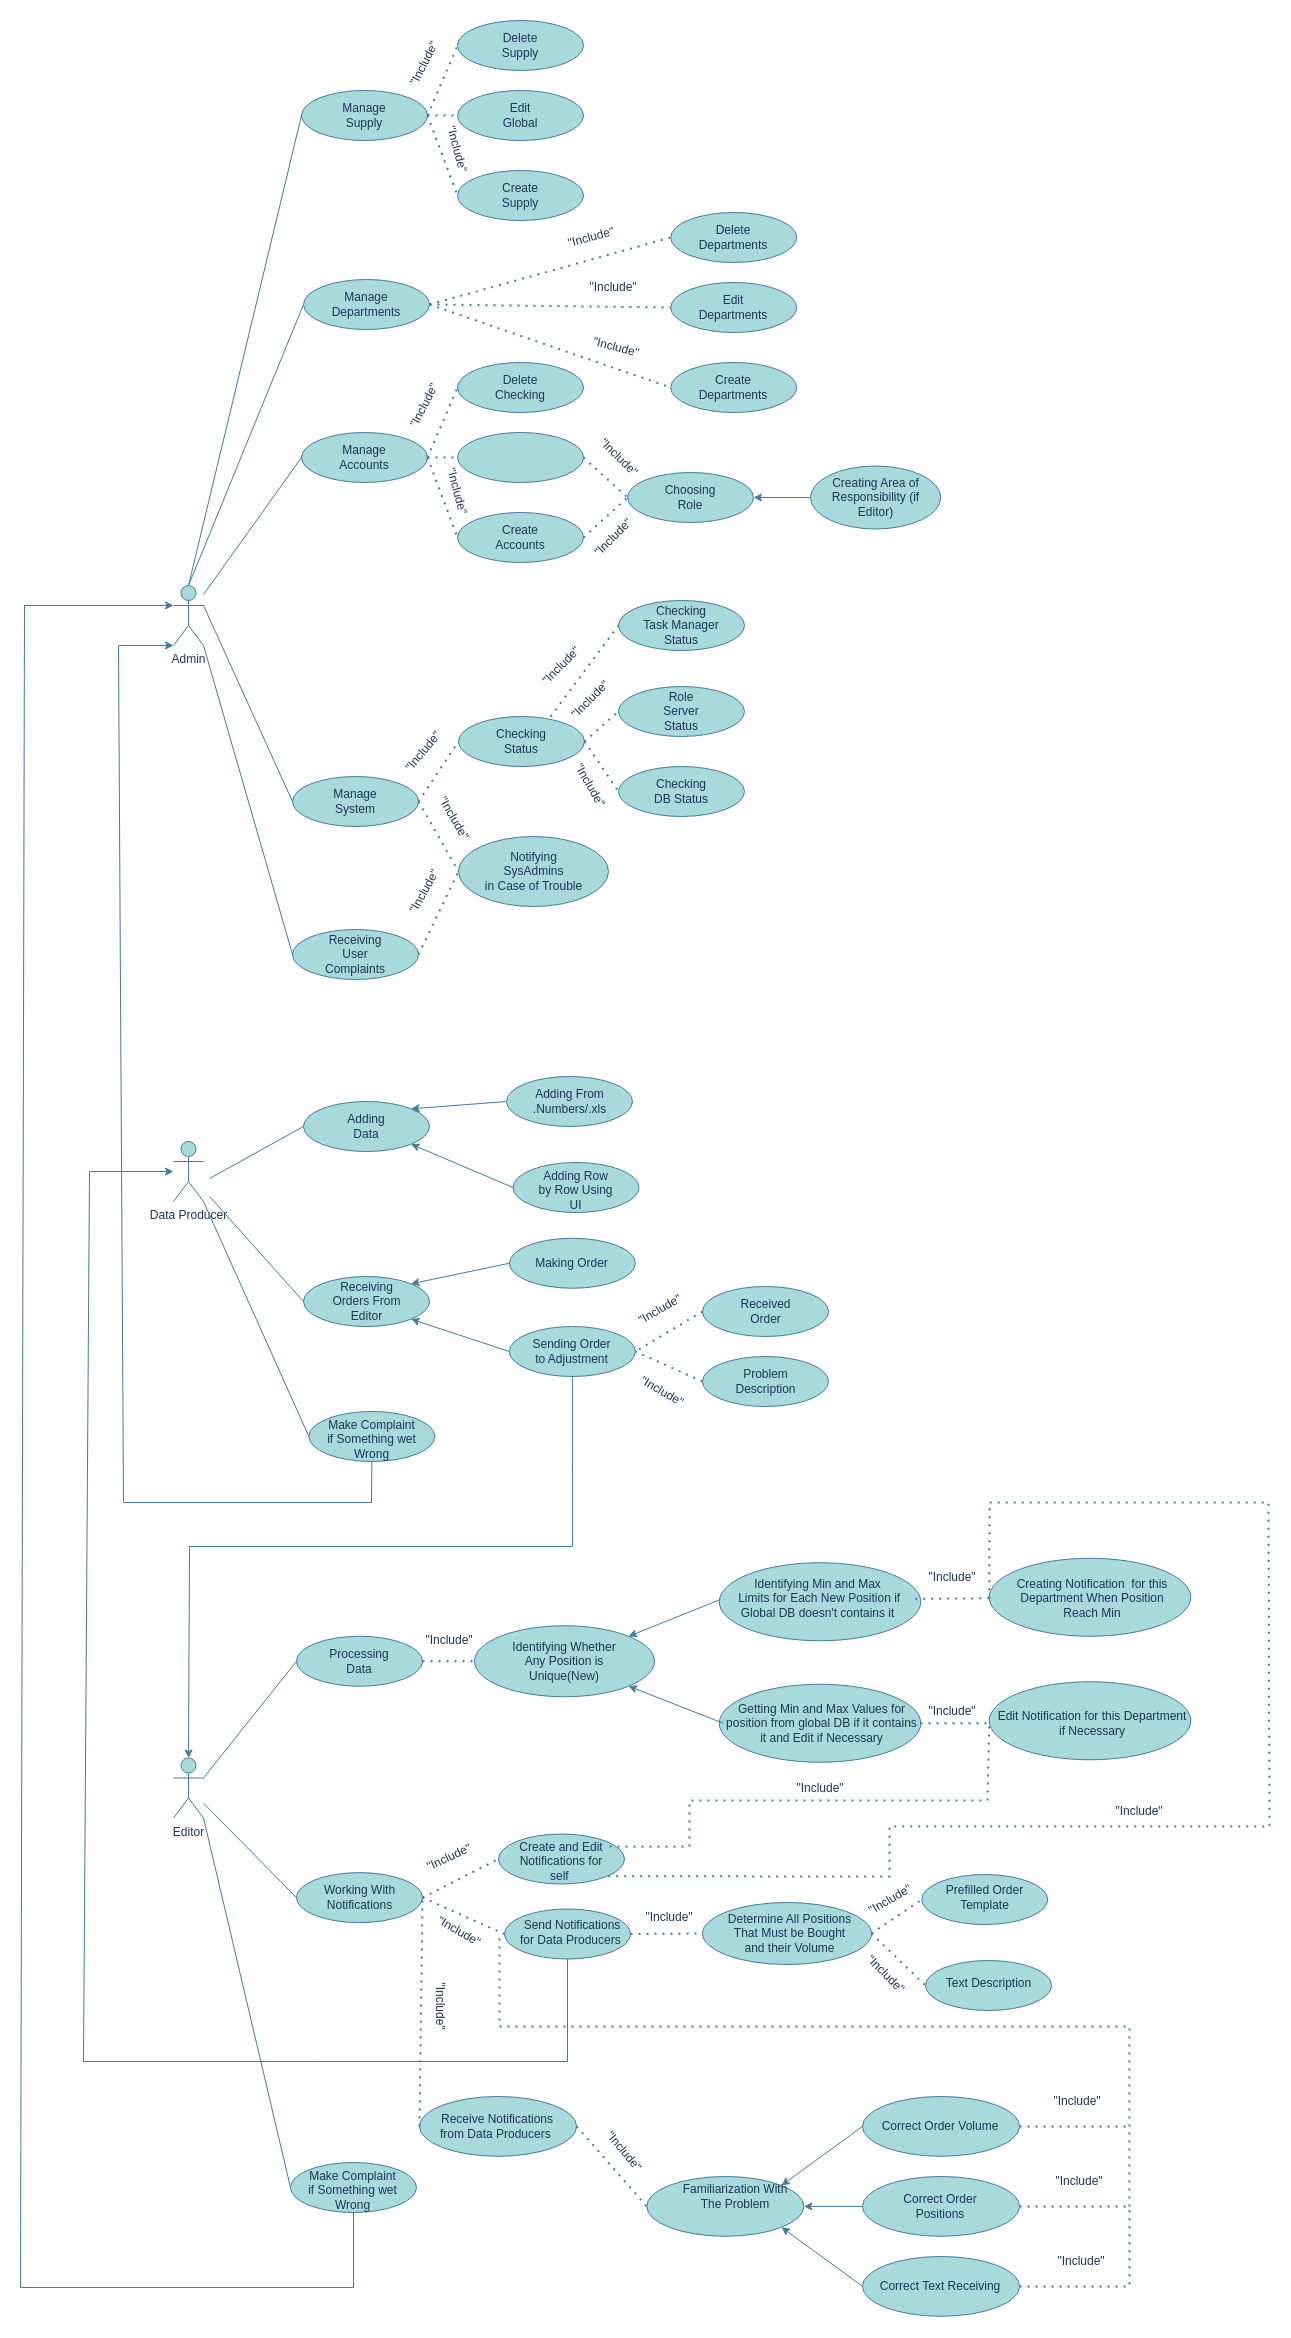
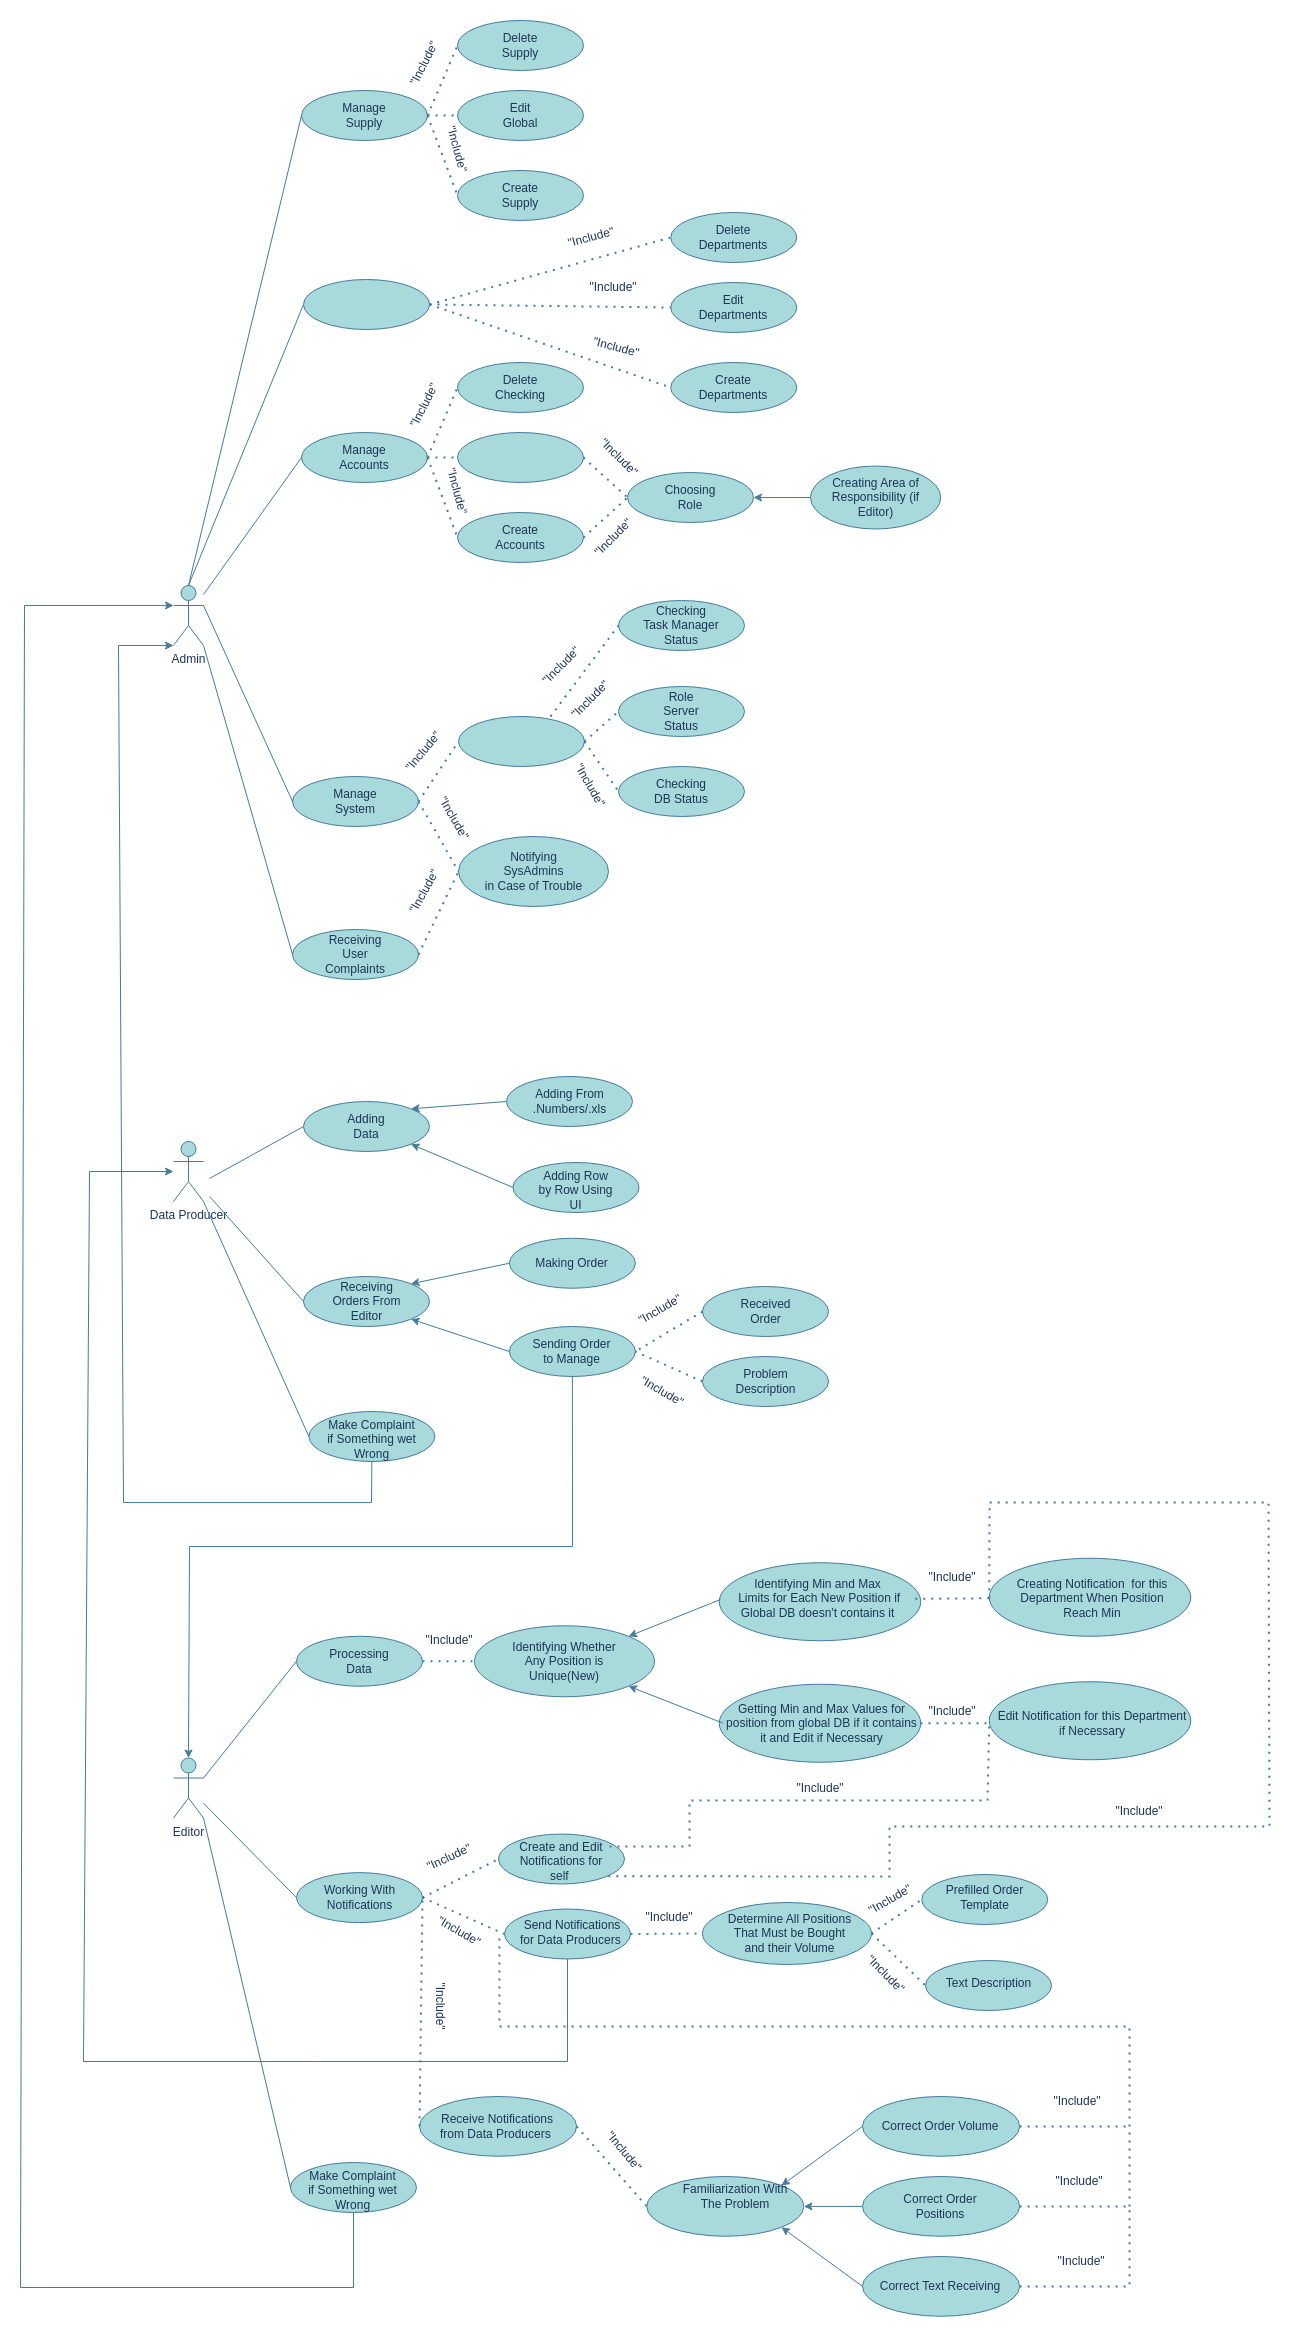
(367, 305) -> none
(522, 742) -> none
(572, 1352) -> (572, 1352)
